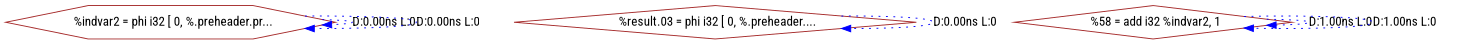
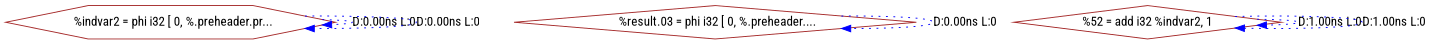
(1153, 22) -> (1148, 22)
